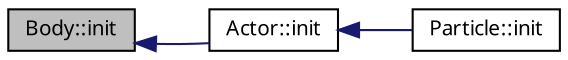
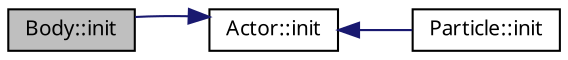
(183, 44) -> (162, 16)
